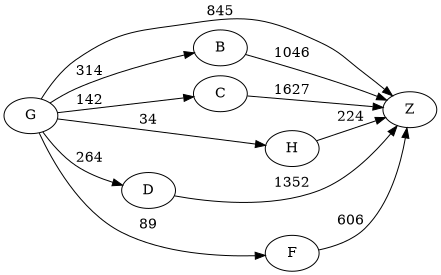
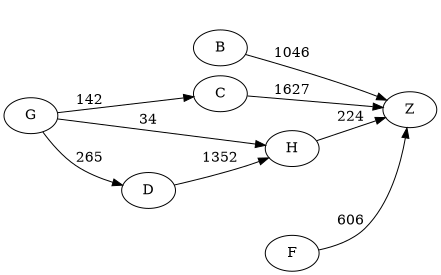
(210, 21) -> none
(115, 74) -> none
(90, 158) -> (90, 158)
(293, 198) -> (217, 174)
(124, 233) -> none
